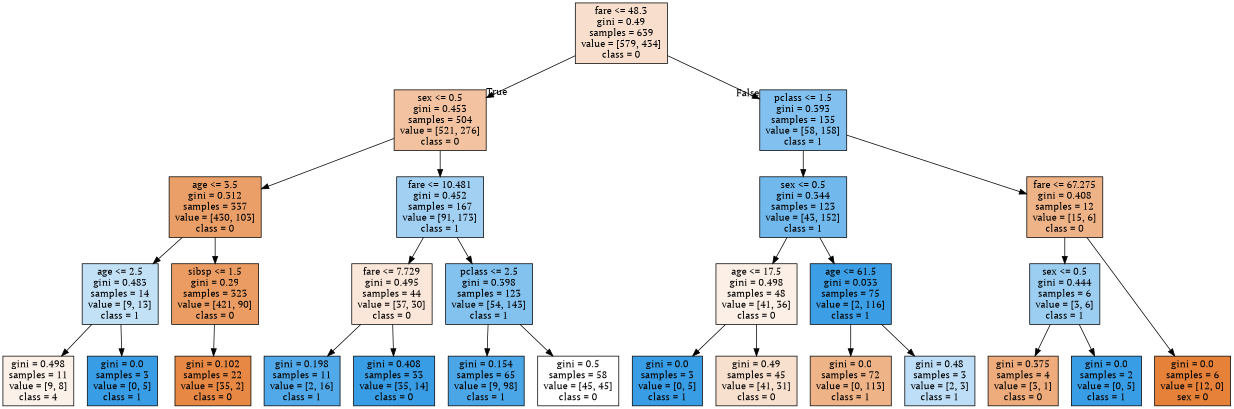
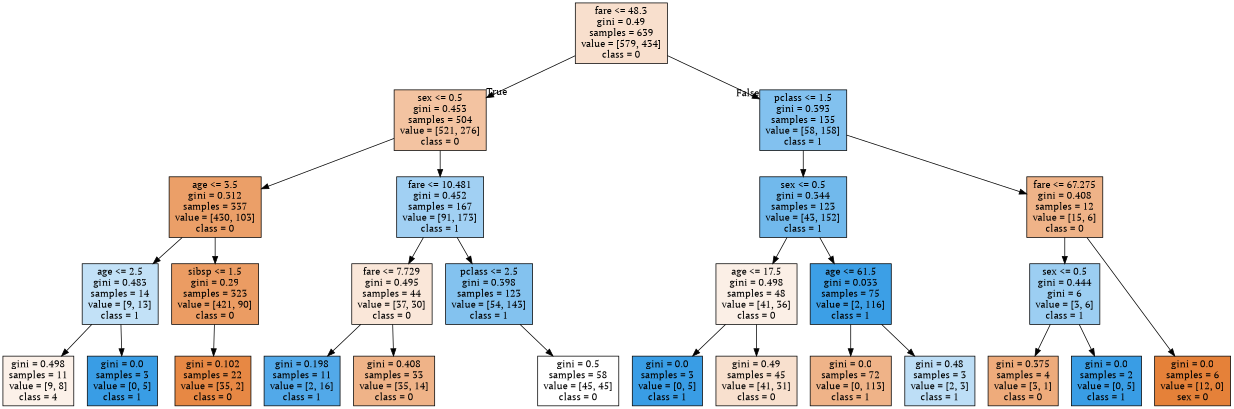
(1065, 294) -> (1065, 294)
(394, 381) -> (394, 381)
(486, 381) -> none
